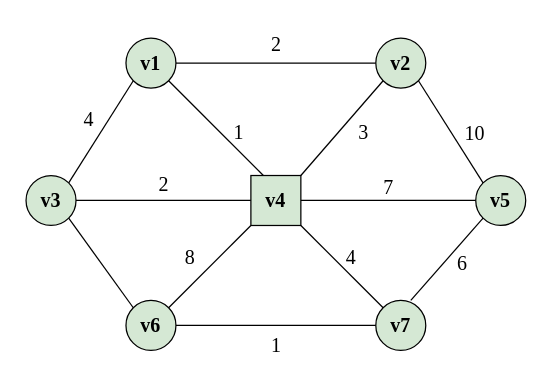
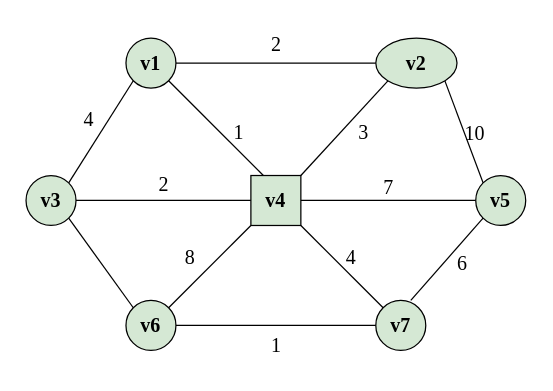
(401, 63) -> (416, 63)
